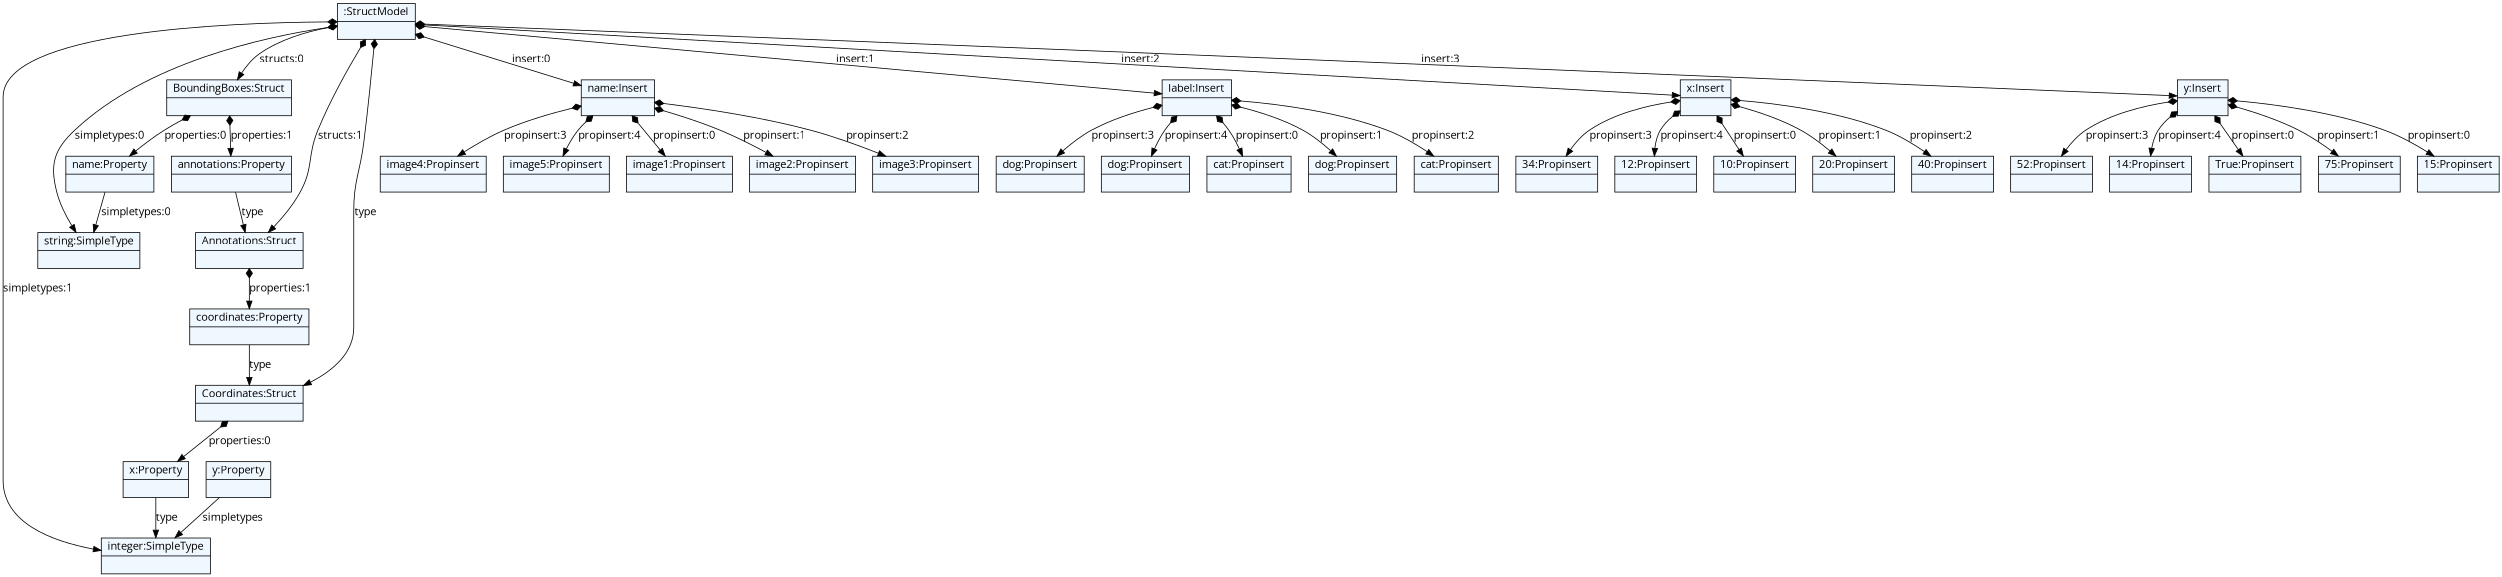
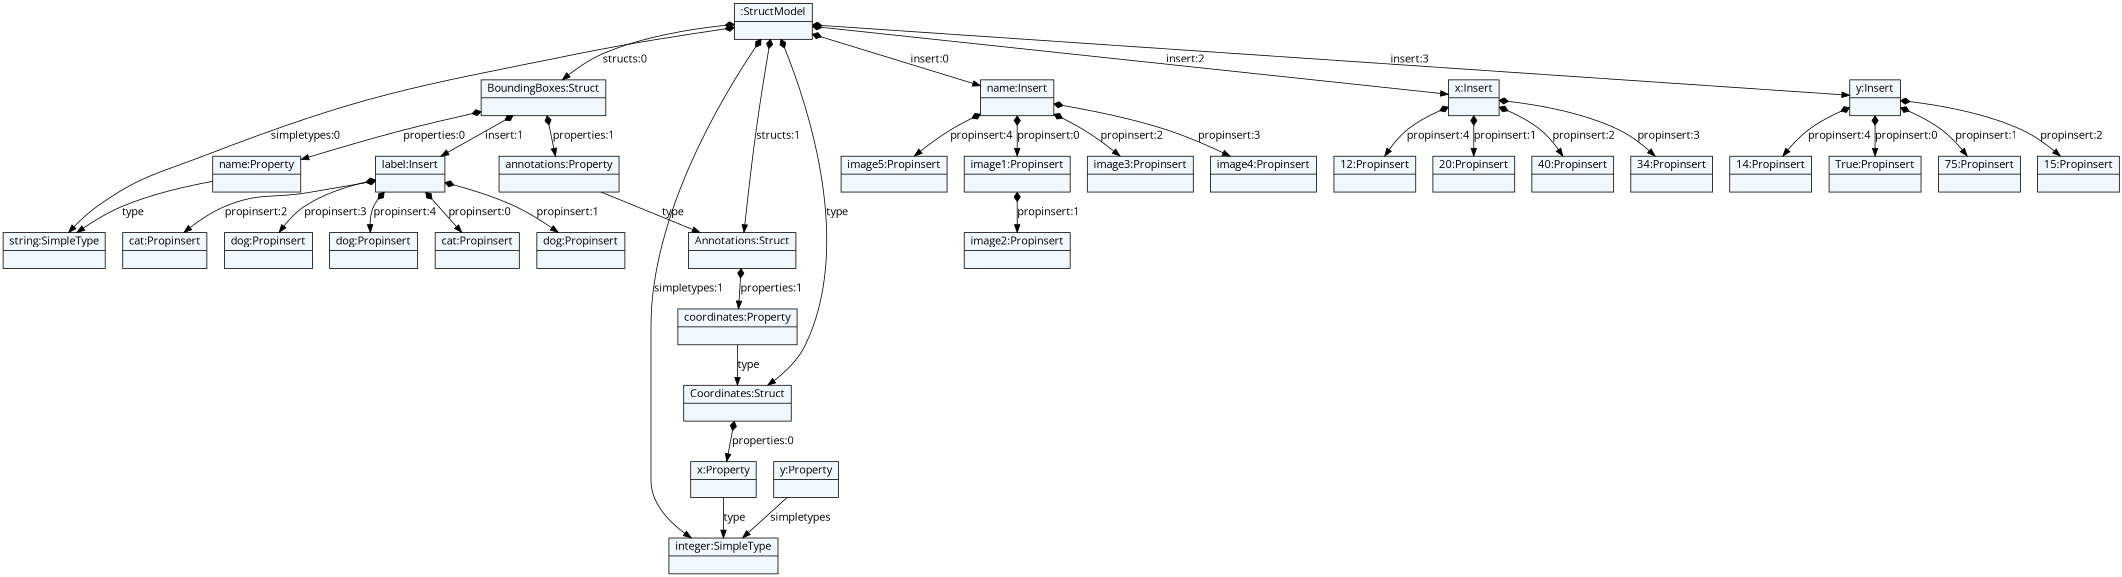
(789, 60) -> (476, 136)
(716, 129) -> (1017, 213)
(2439, 136) -> (2072, 136)
(1755, 174) -> none
(2052, 174) -> none
(136, 212) -> (133, 212)
